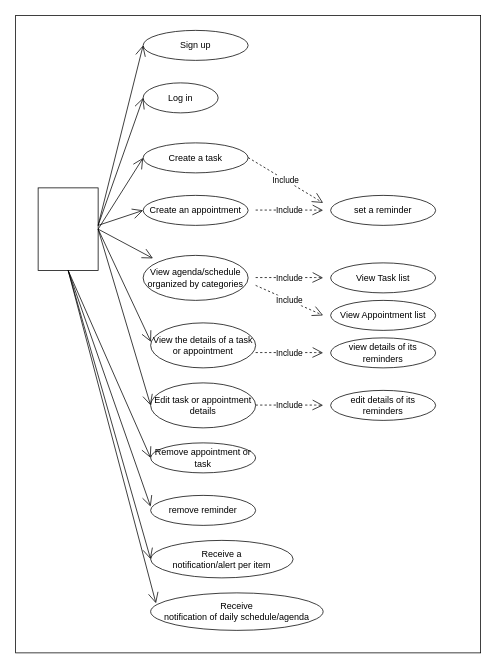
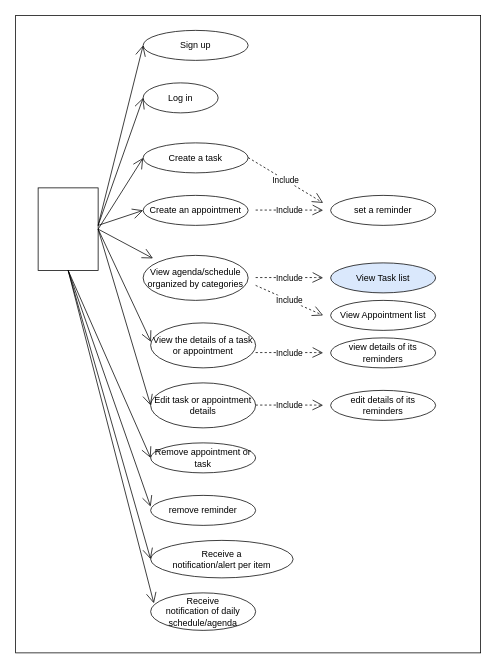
(383, 278) -> (383, 278)
(237, 612) -> (203, 612)
